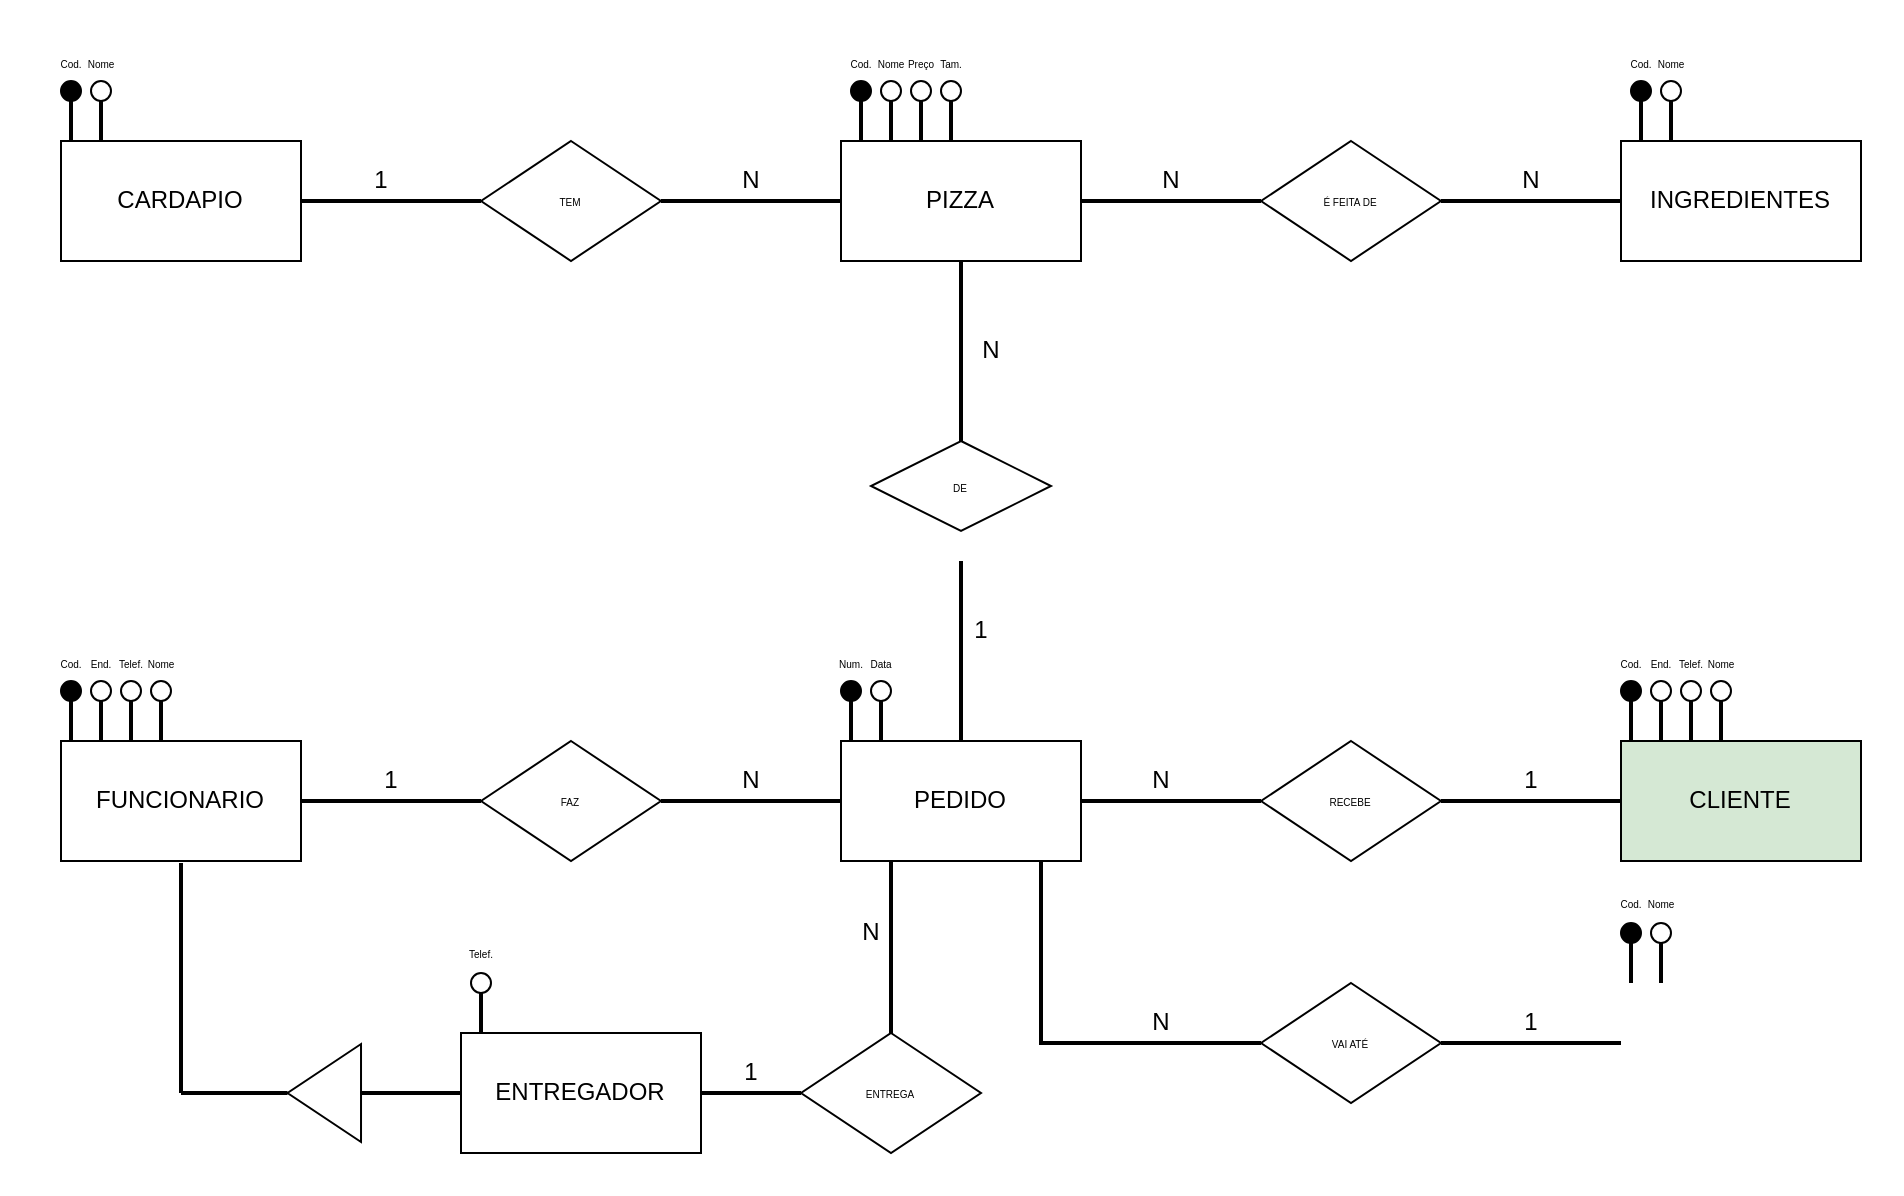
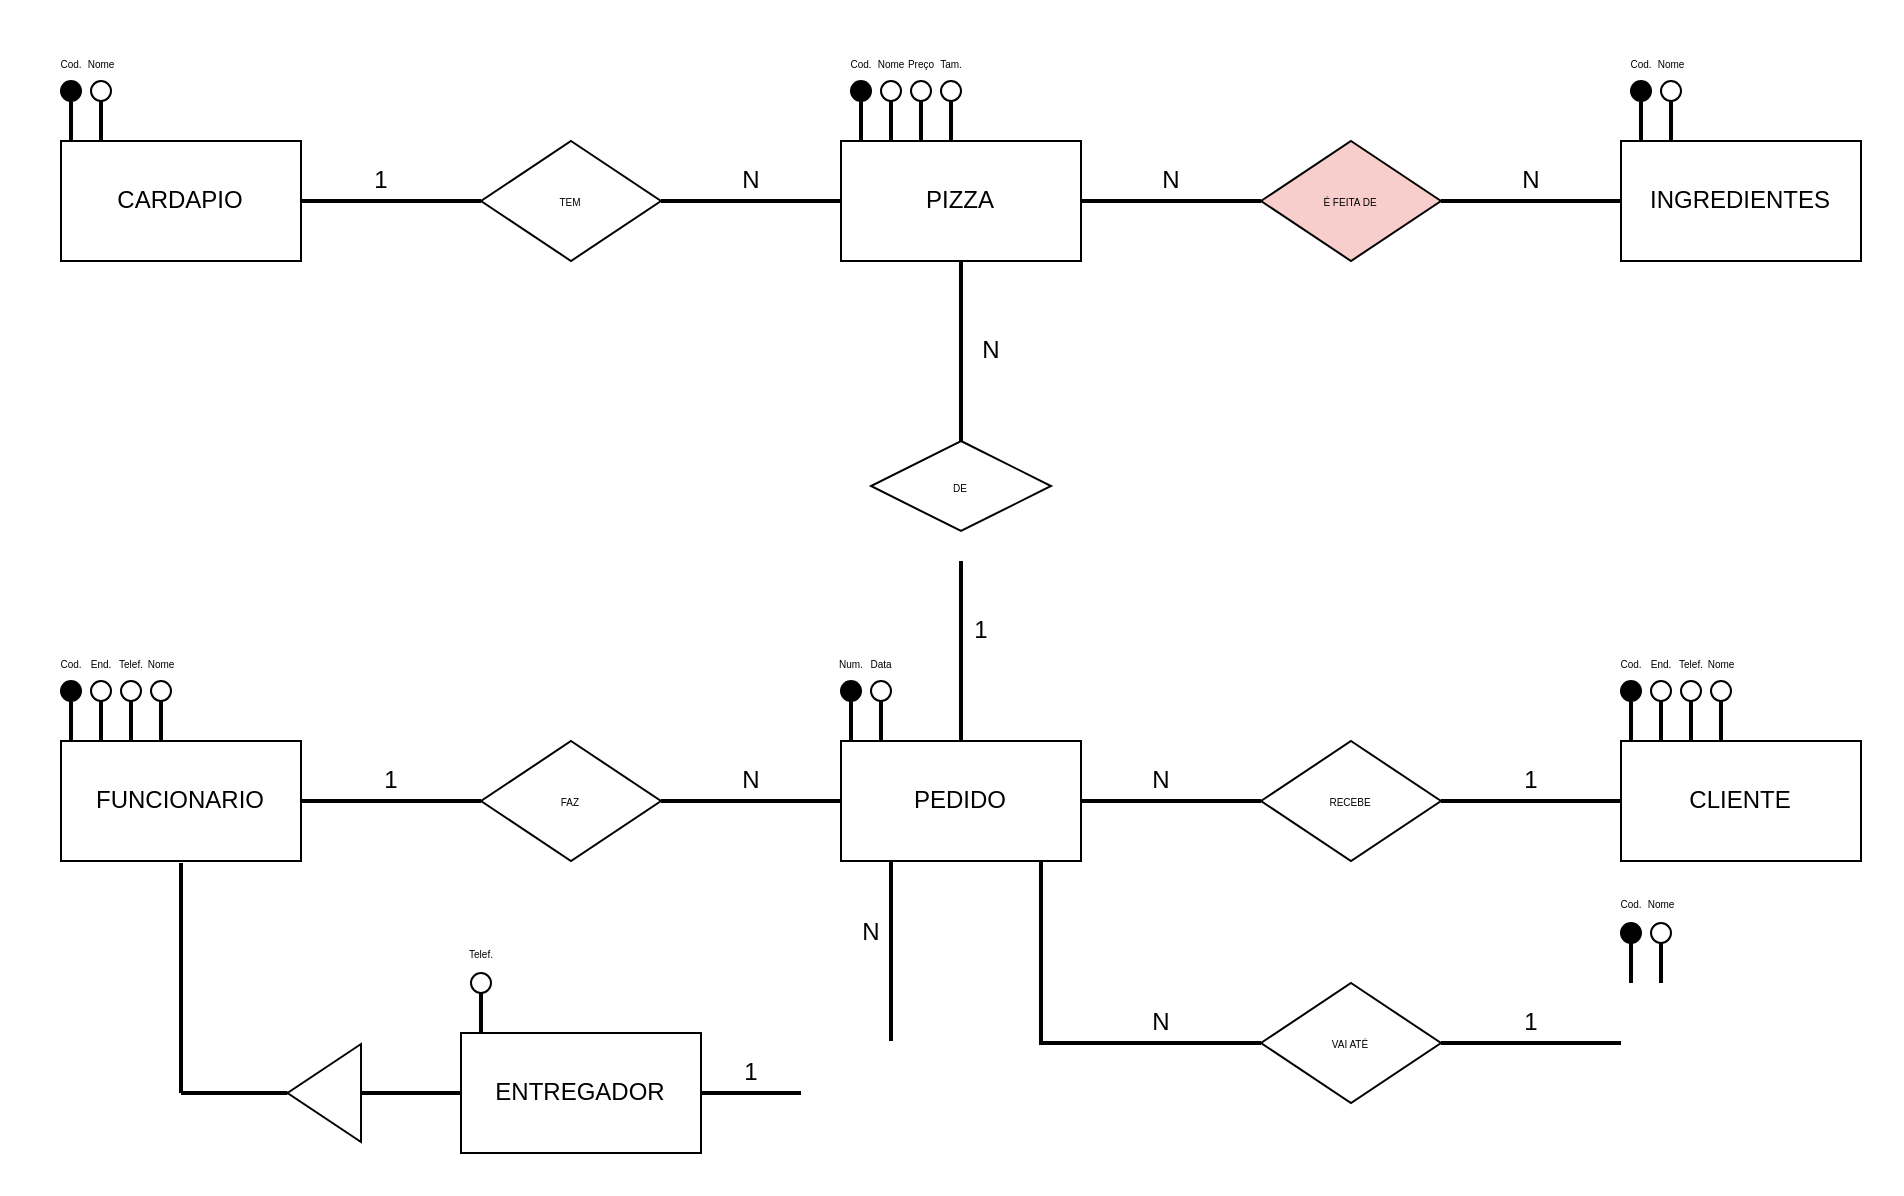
(1351, 201) -> (1351, 201)
(1741, 801) -> (1741, 801)
(891, 1093) -> none
